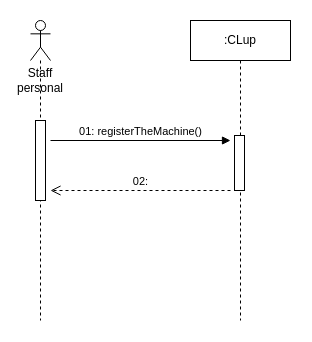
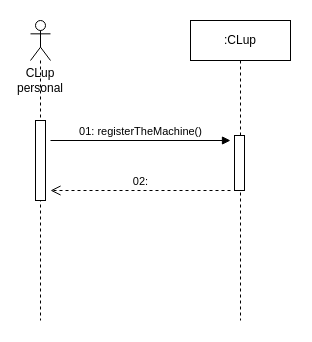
(41, 81) -> (41, 81)
